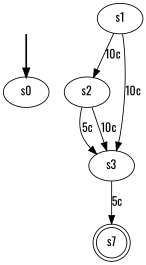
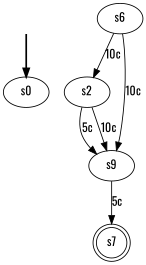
(120, 19) -> (120, 19)
(112, 166) -> (112, 166)
